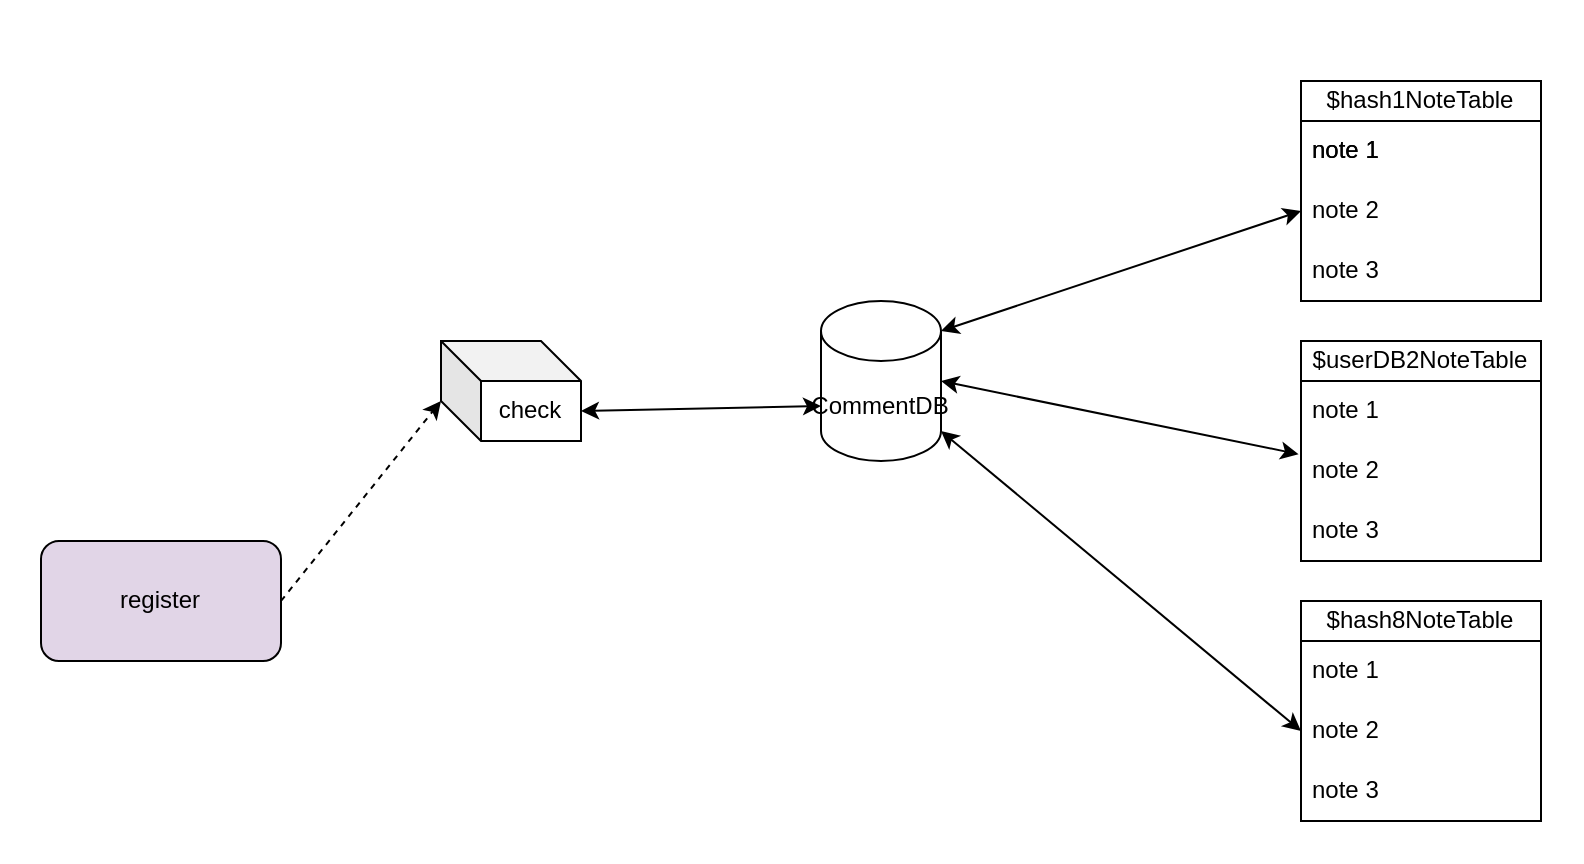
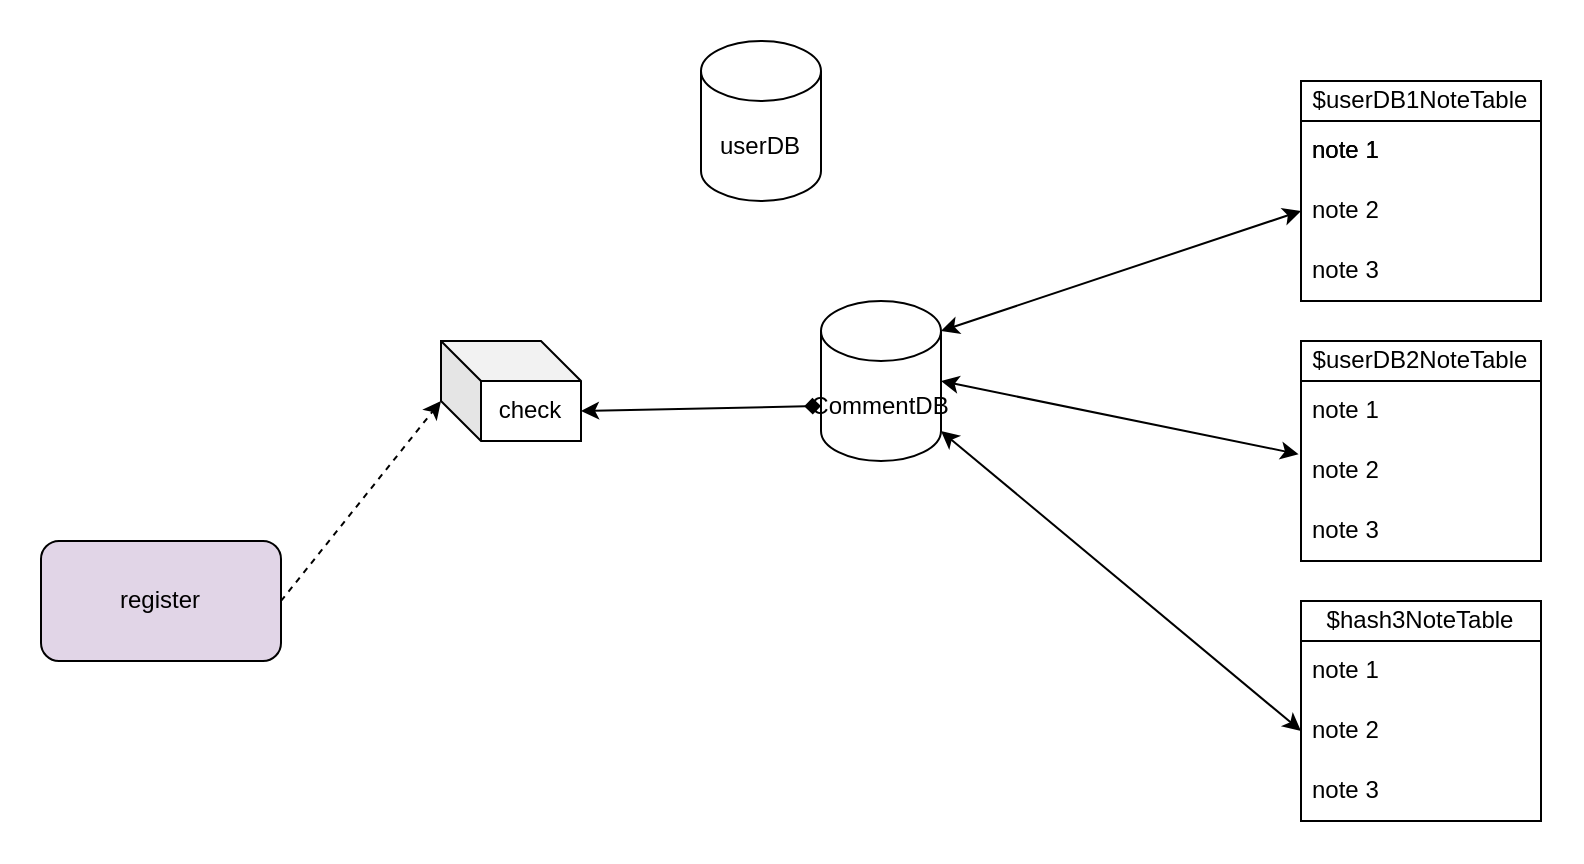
(1421, 101) -> (1421, 101)
none -> (761, 121)
(805, 406) -> (804, 406)
(1421, 621) -> (1421, 621)
